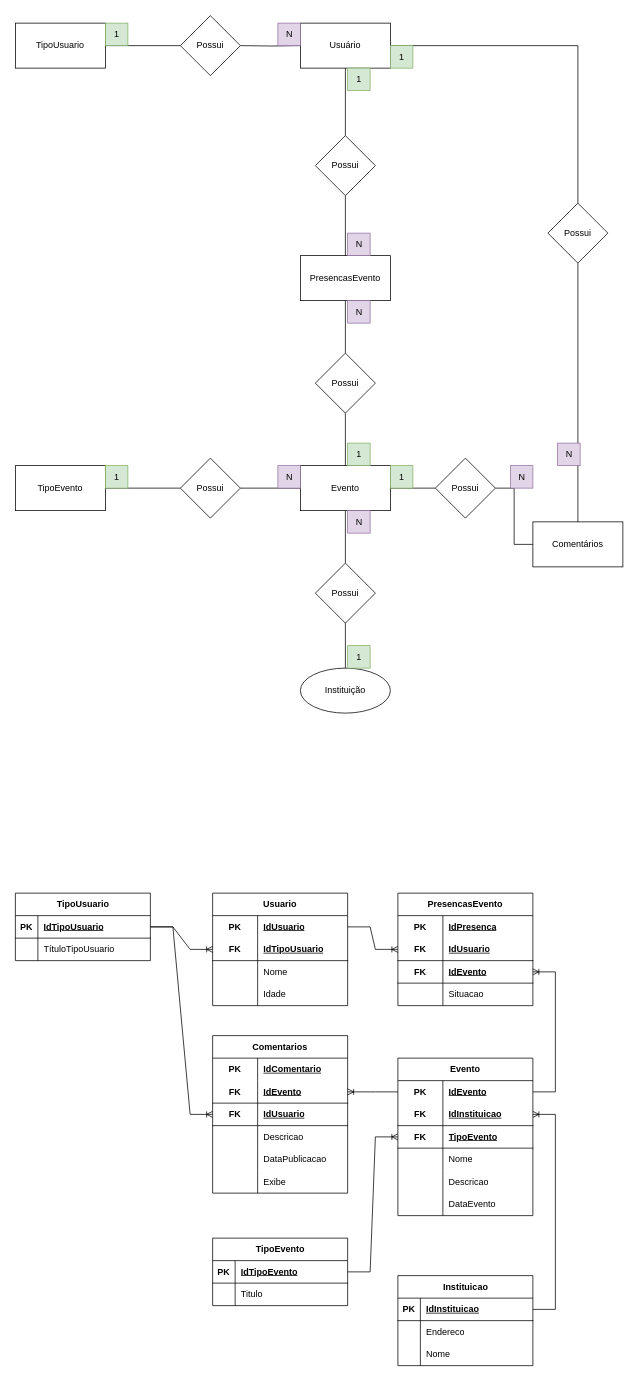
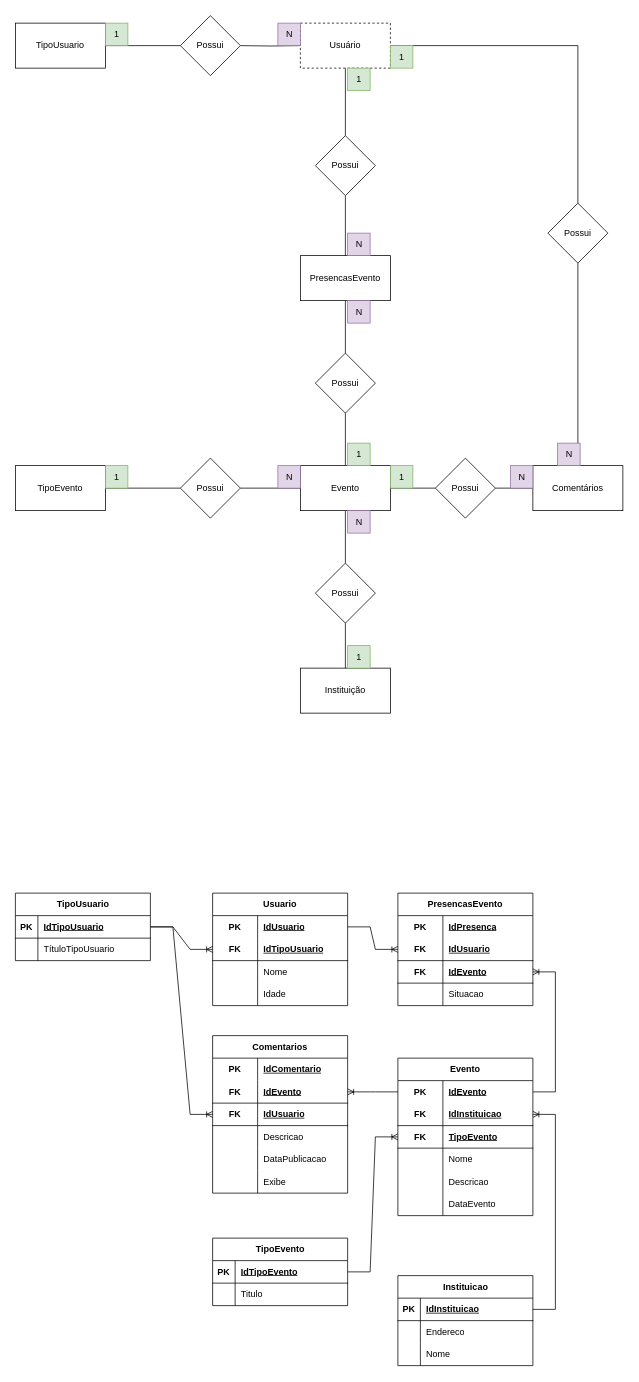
(345, 45) -> (345, 45)
(578, 544) -> (578, 488)
(345, 690) -> (345, 690)
